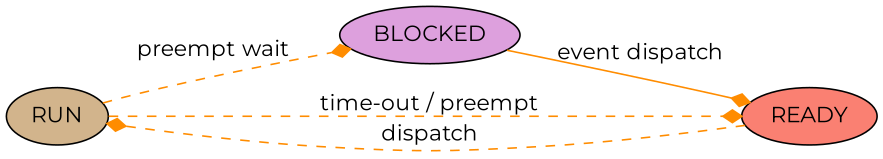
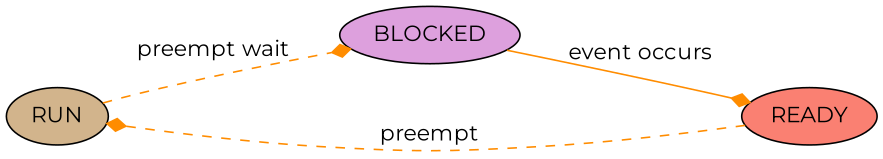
(641, 53) -> (641, 53)
(416, 116) -> none
(430, 135) -> (430, 135)
